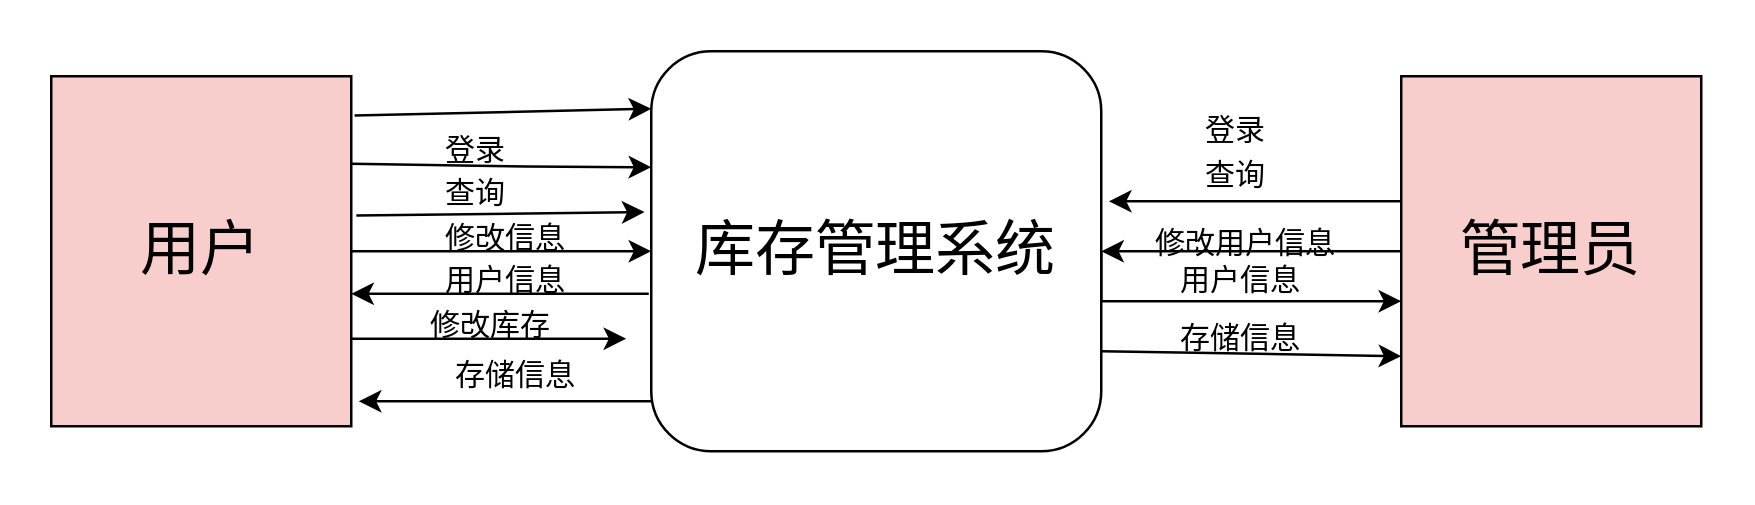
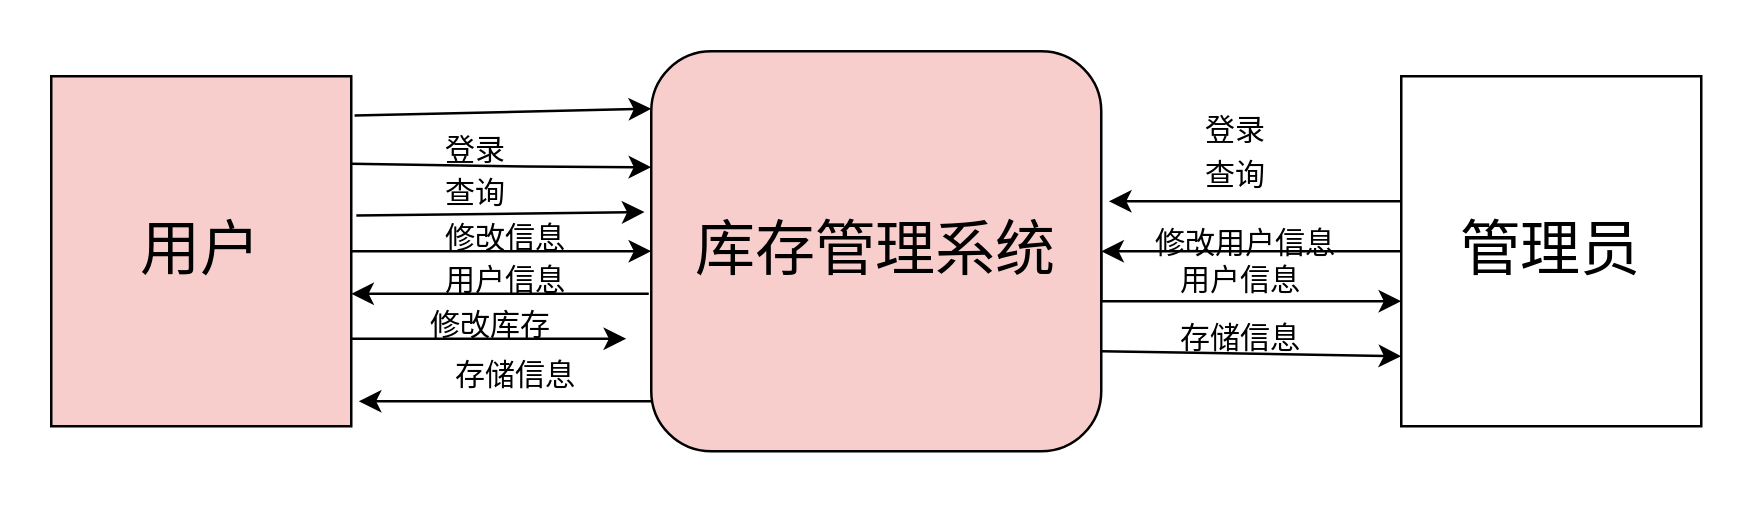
(876, 251) -> (876, 251)
(1551, 251) -> (1551, 251)
